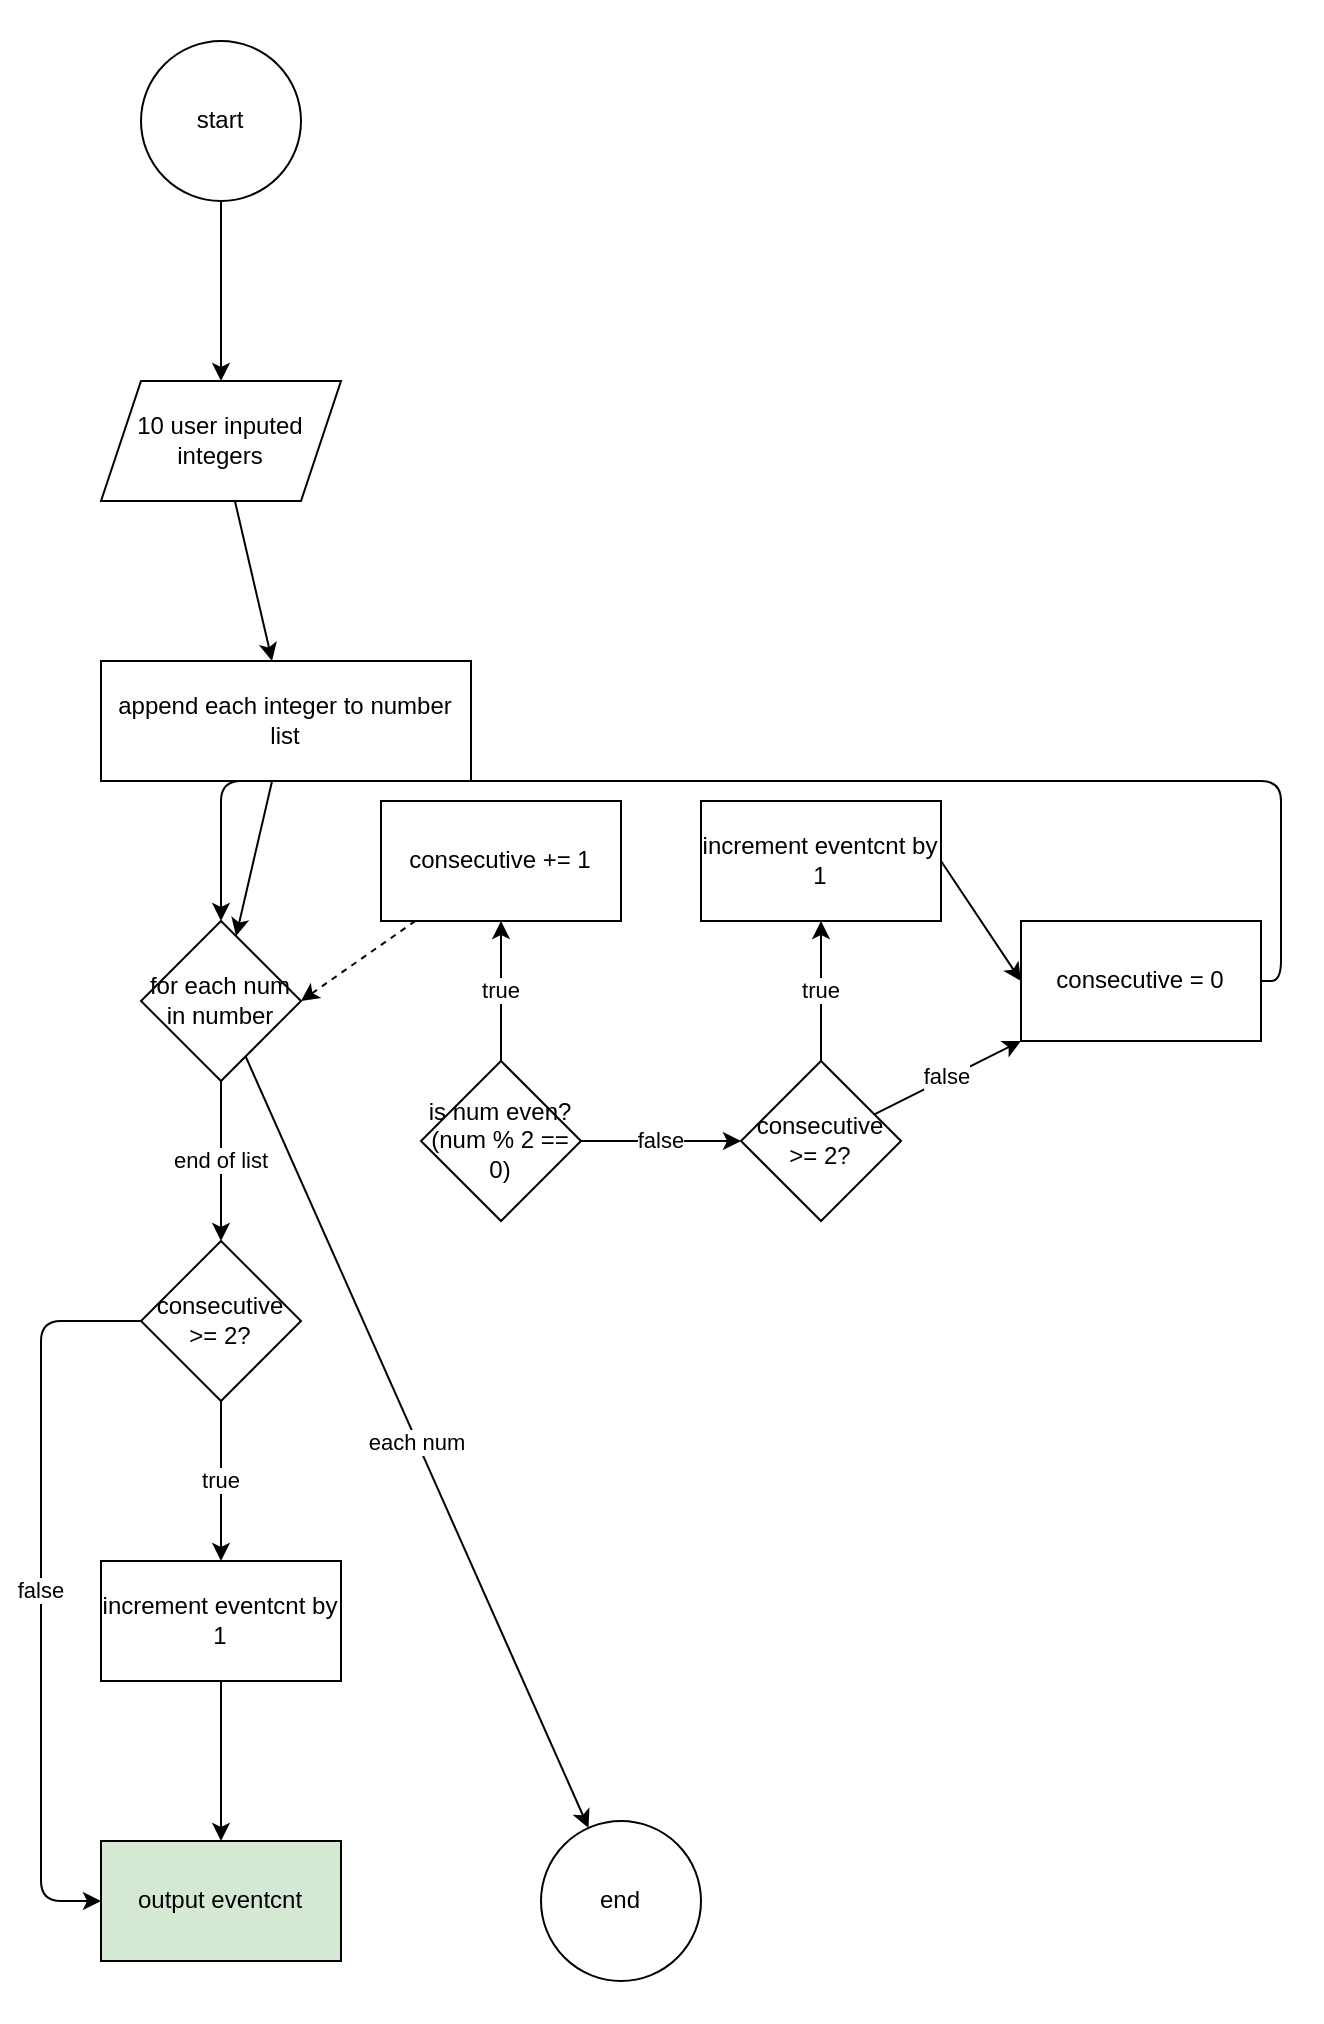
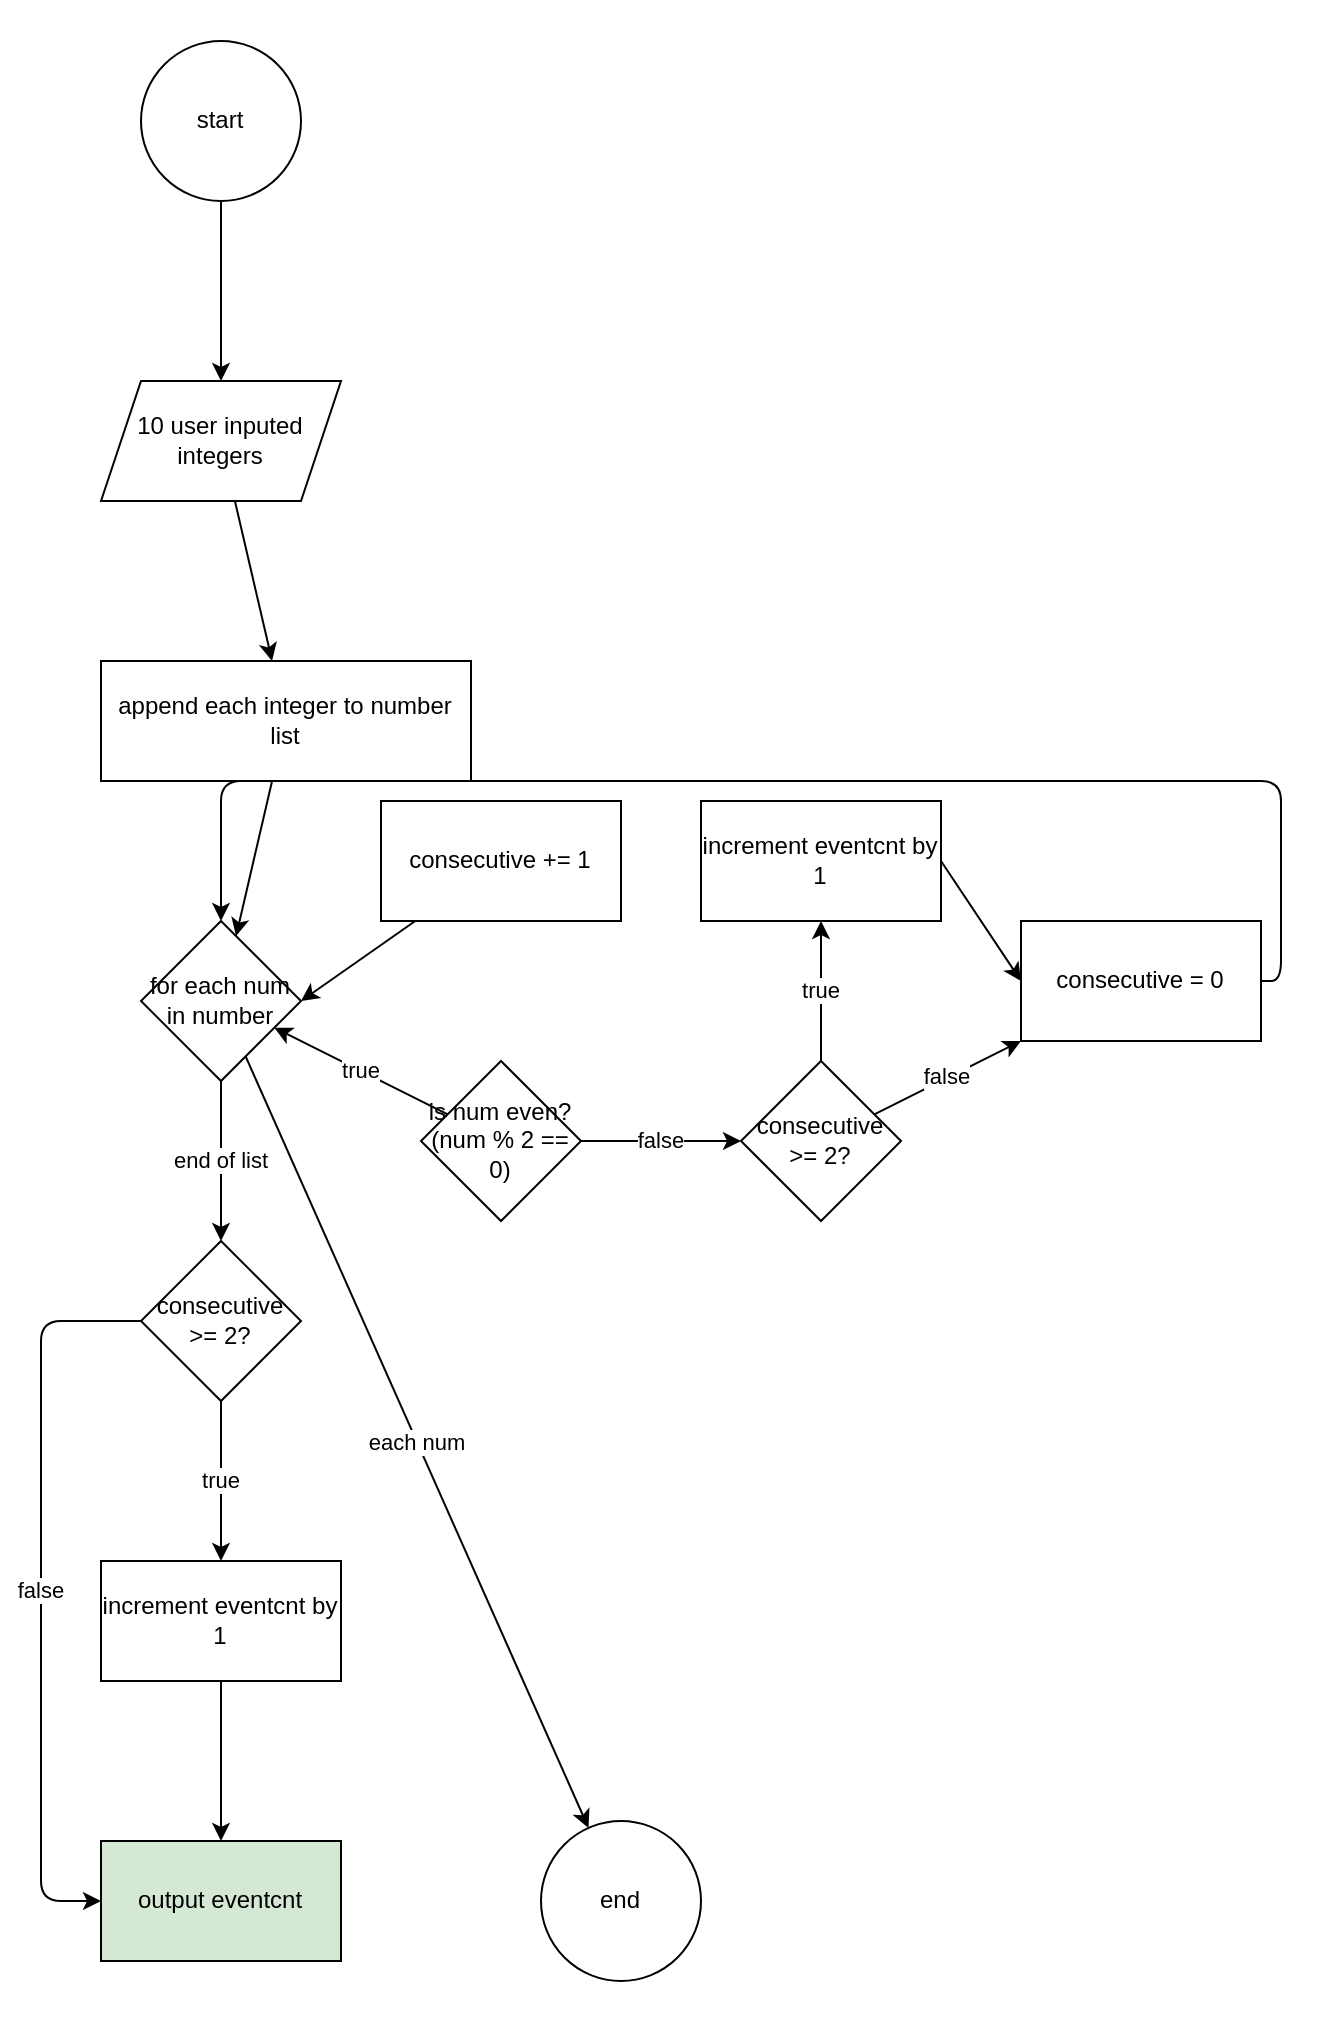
(364, 957) -> (364, 957)
(501, 1028) -> (367, 1074)
